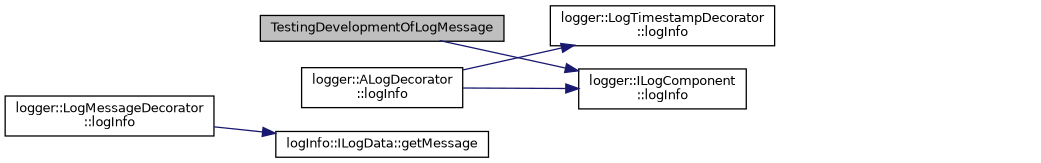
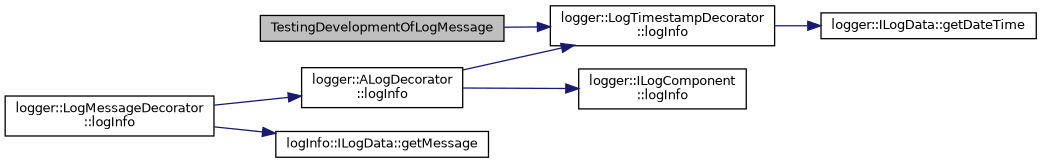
none -> (929, 26)
(499, 54) -> (521, 27)
none -> (251, 101)
